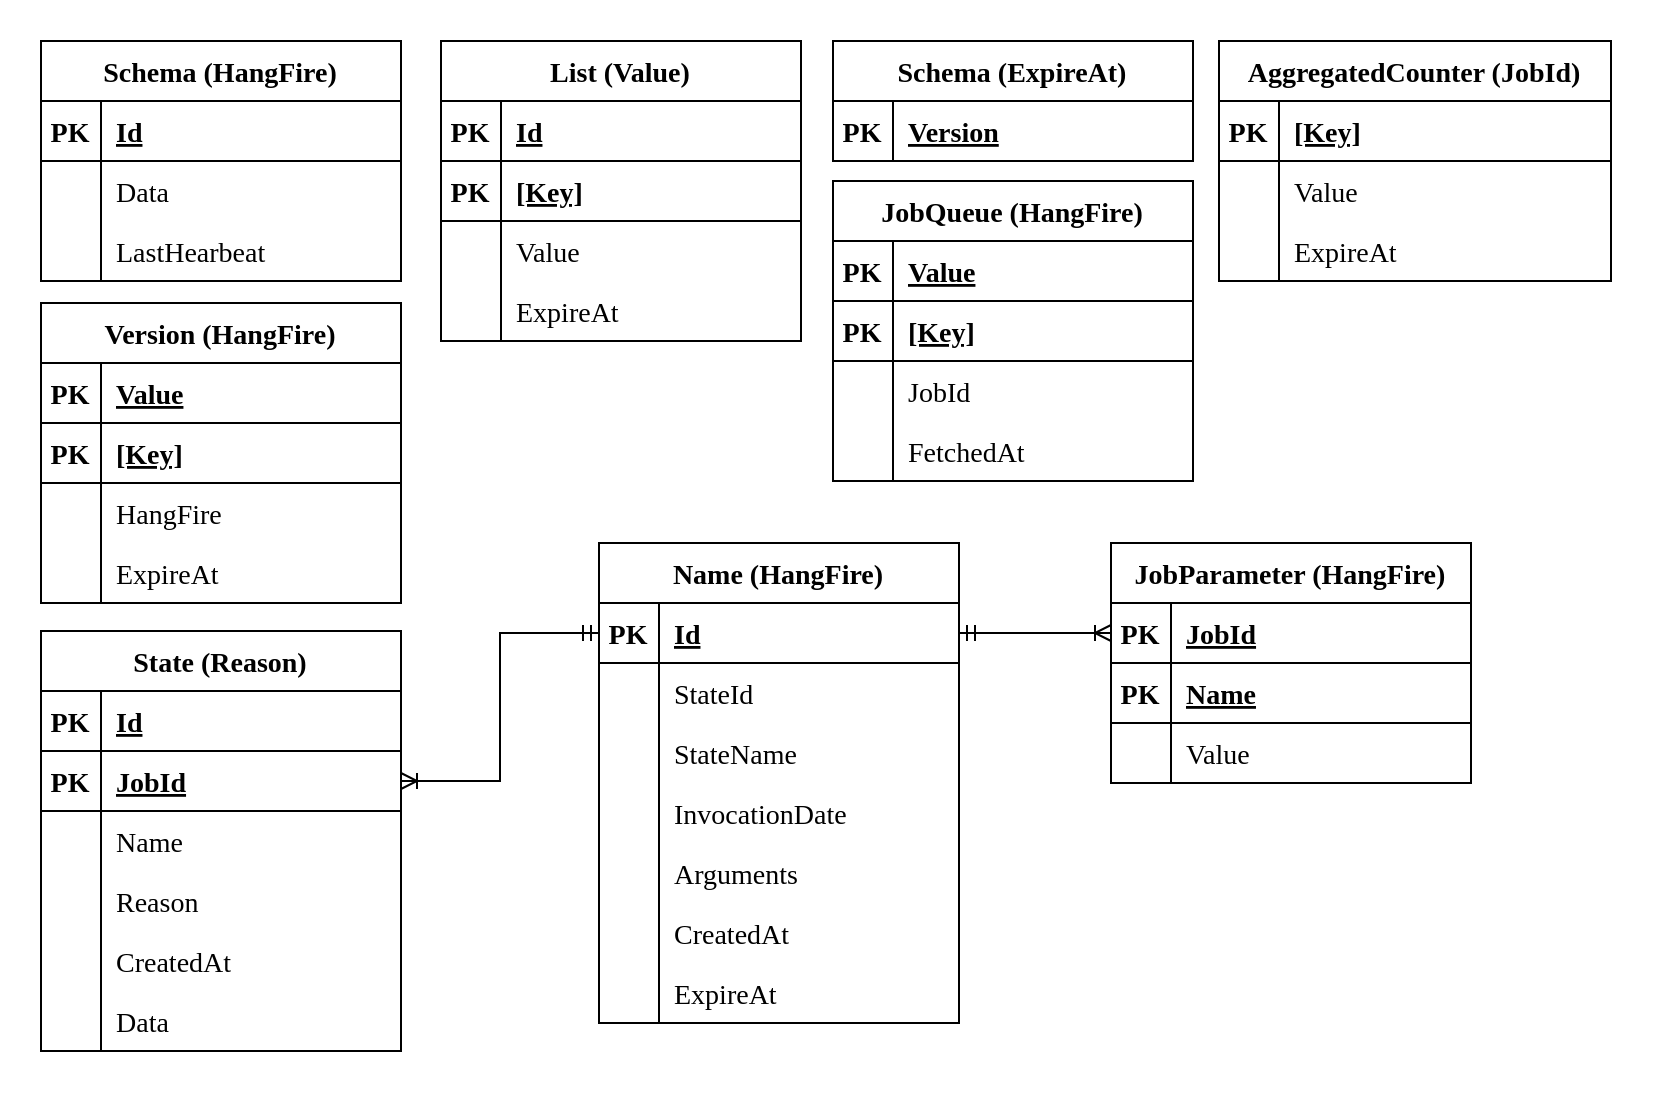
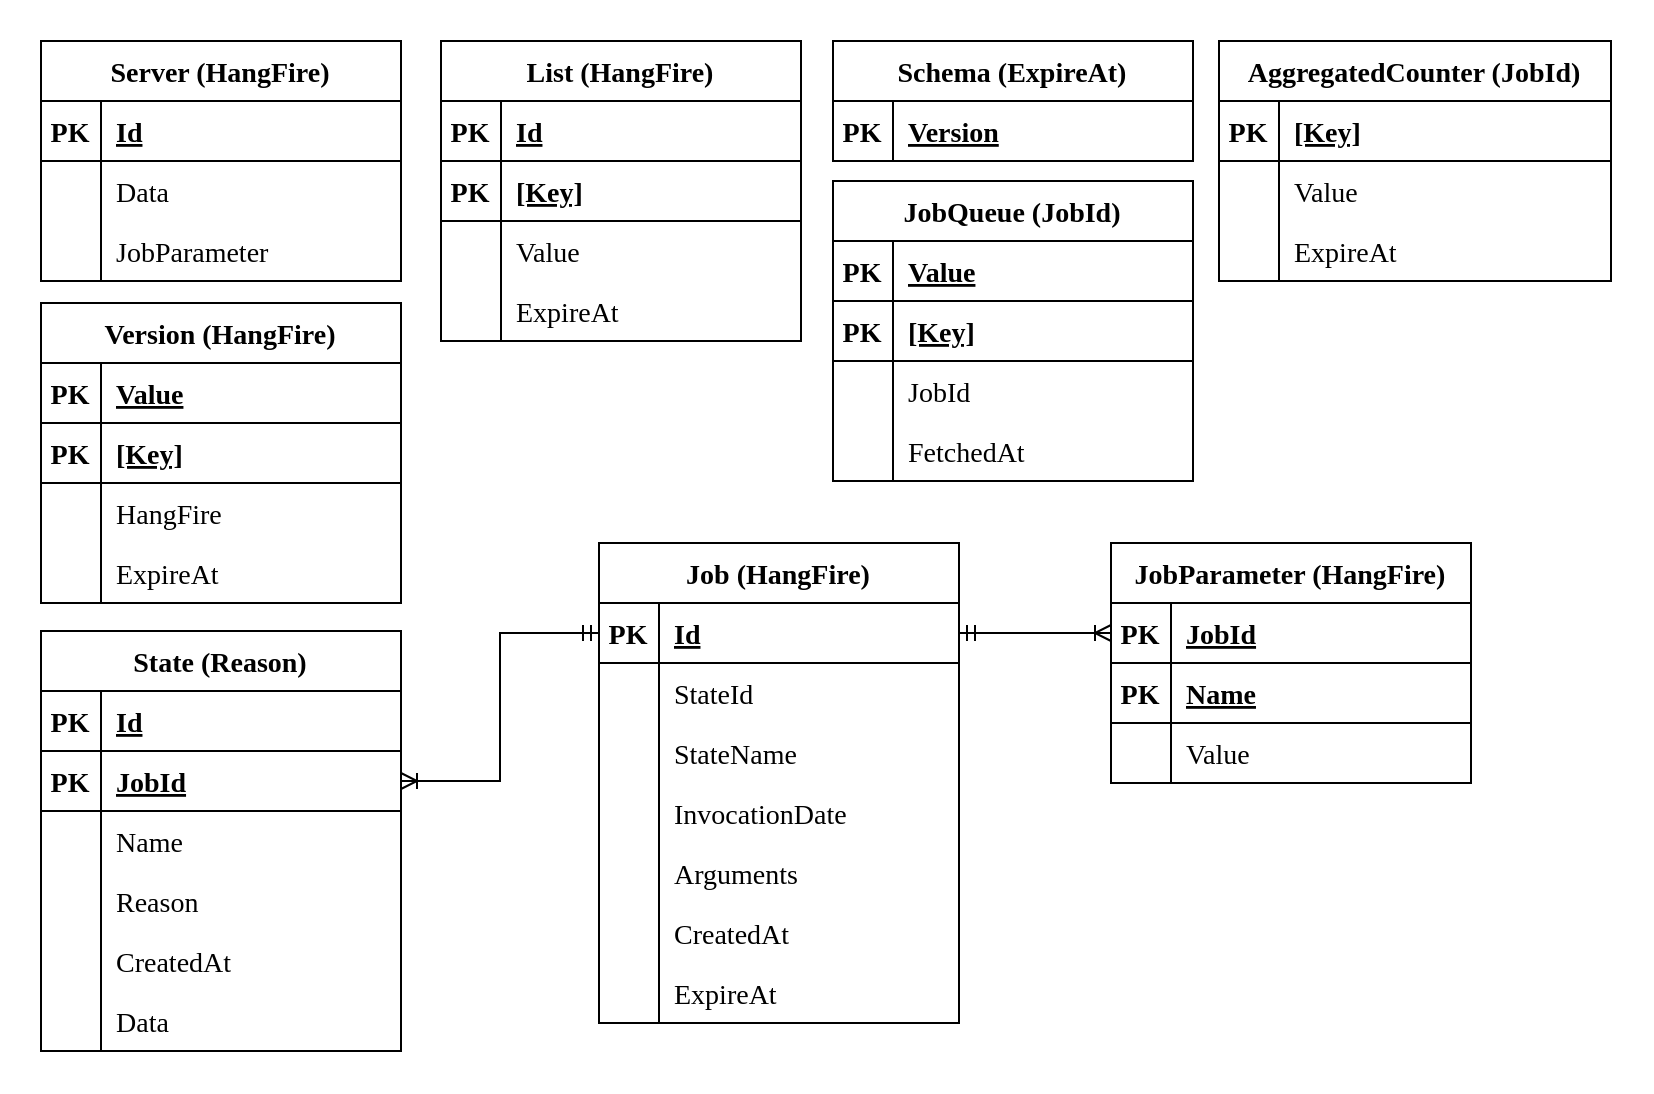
(220, 73) -> (220, 73)
(620, 73) -> (620, 73)
(1012, 213) -> (1012, 213)
(210, 253) -> (210, 253)
(778, 575) -> (778, 575)
